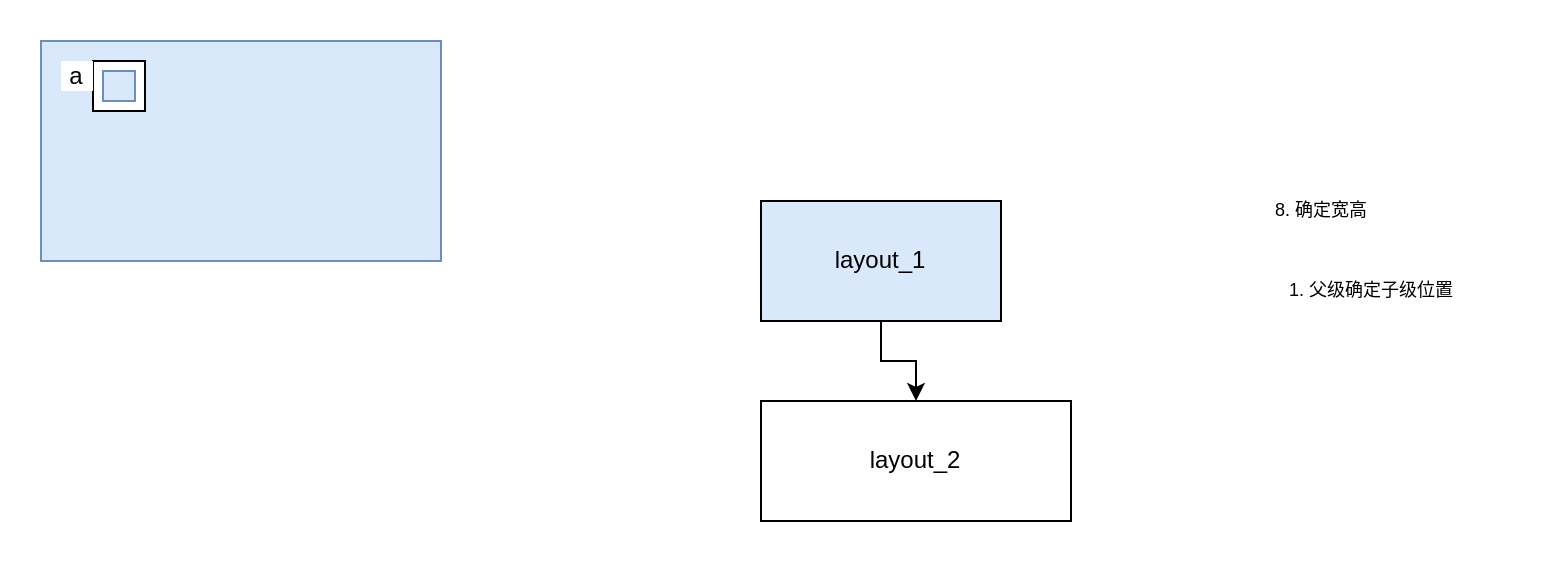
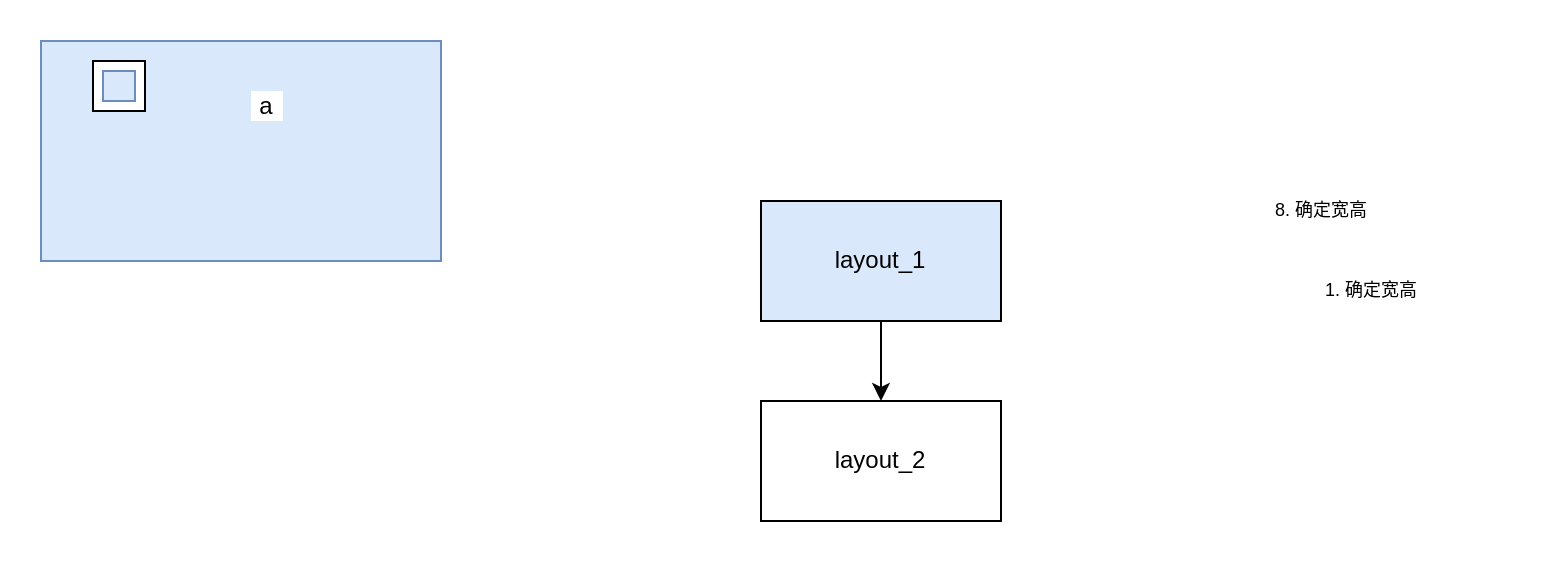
(77, 76) -> (267, 106)
(1372, 291) -> (1372, 291)
(916, 461) -> (881, 461)
